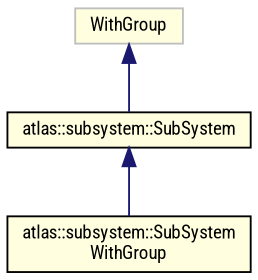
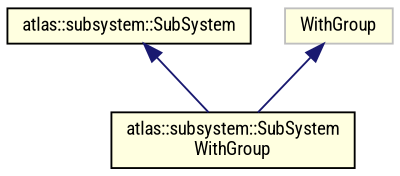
(129, 88) -> (284, 85)
